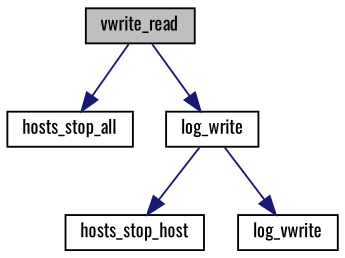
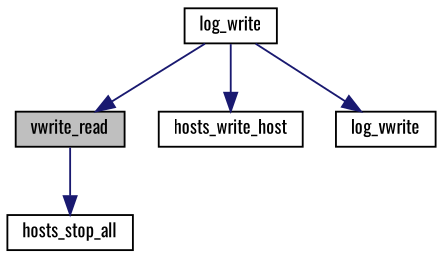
(171, 70) -> (158, 73)
(135, 233) -> (231, 129)
